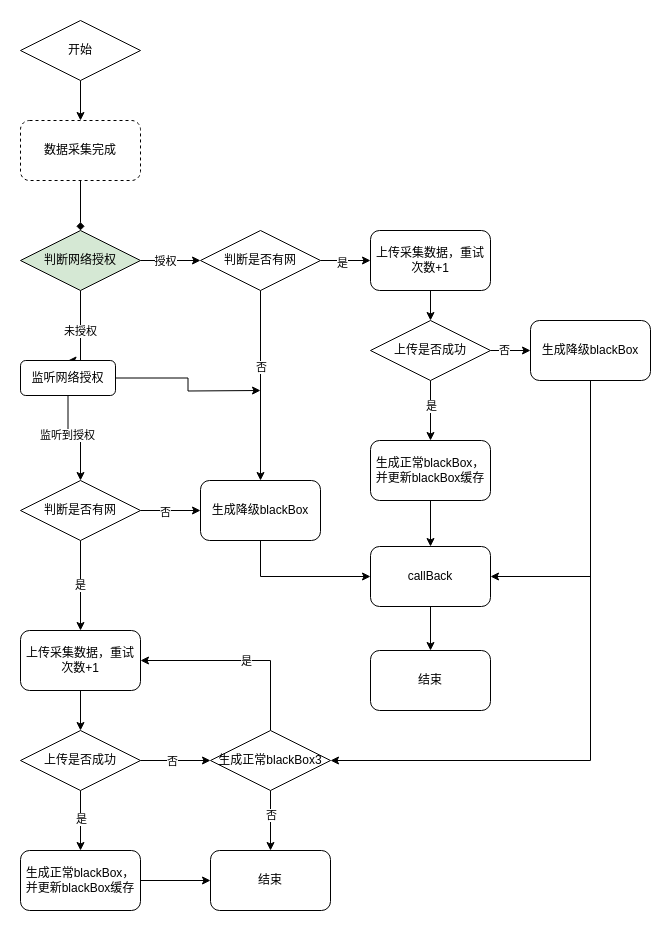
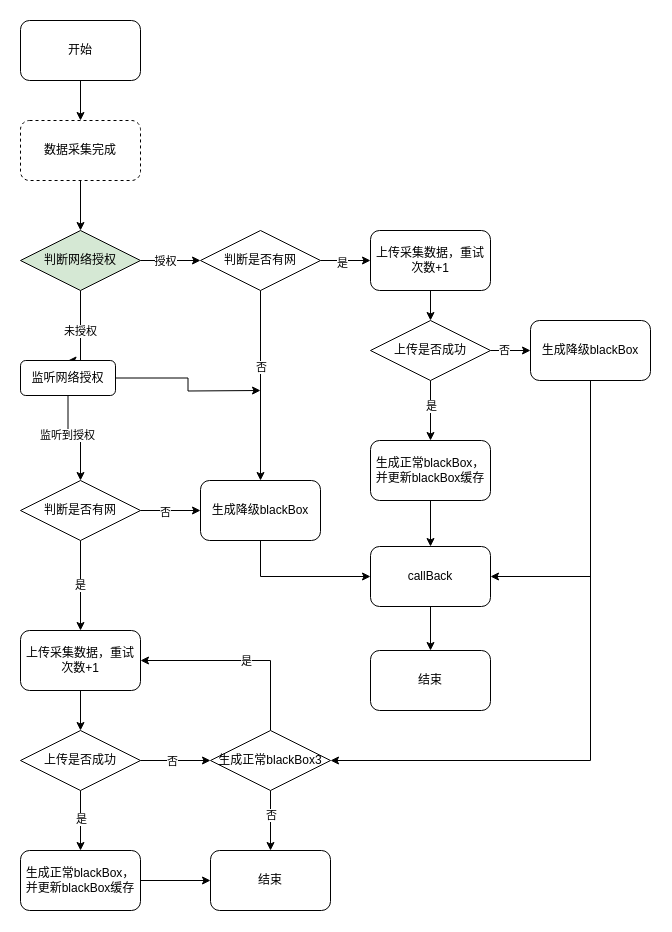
(81, 51) -> (81, 51)
(81, 222) -> (81, 222)
